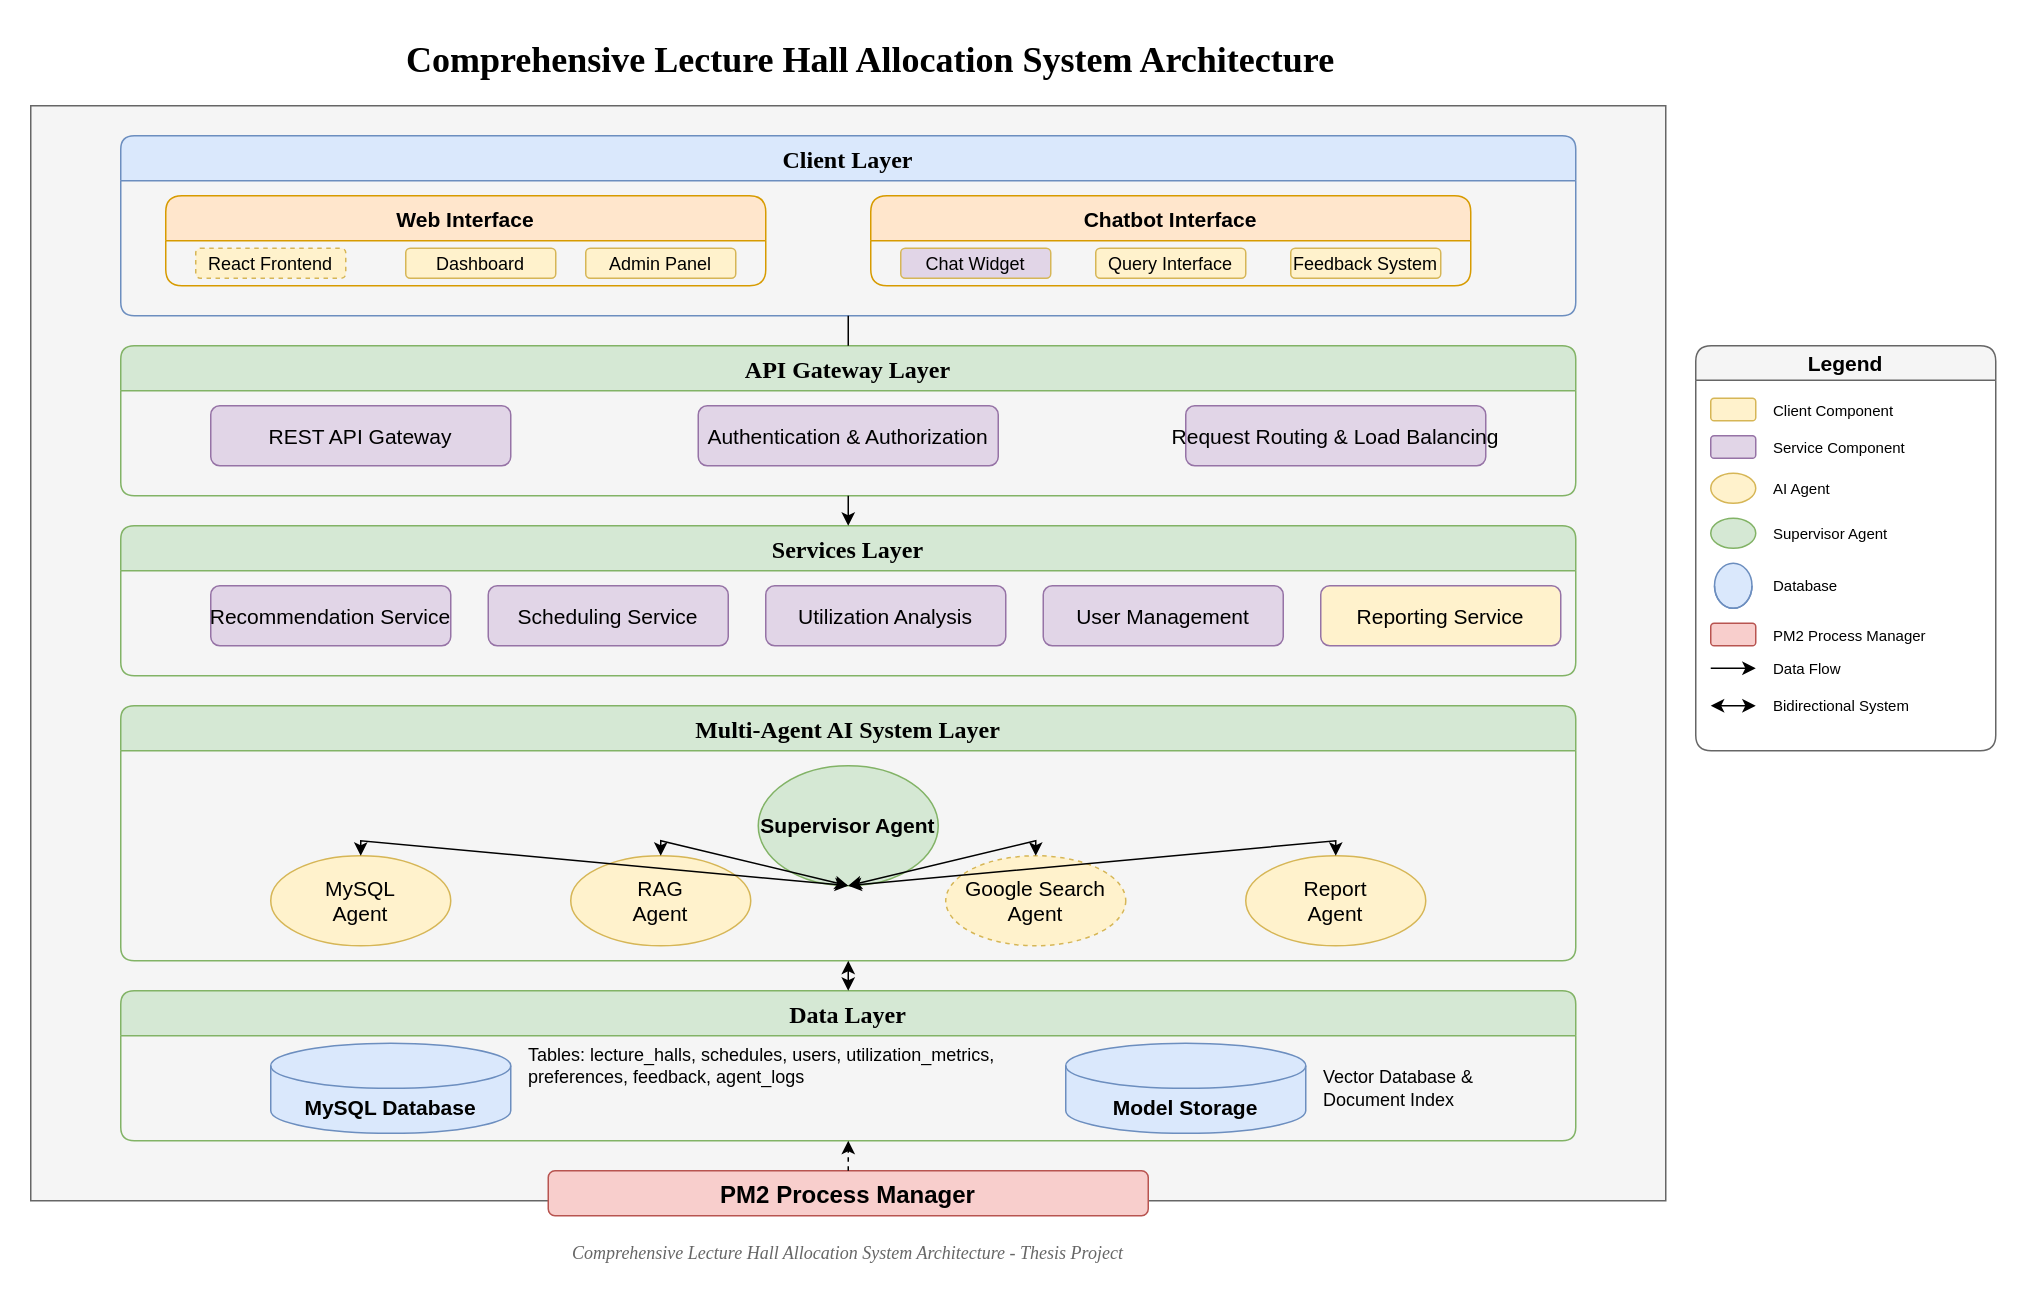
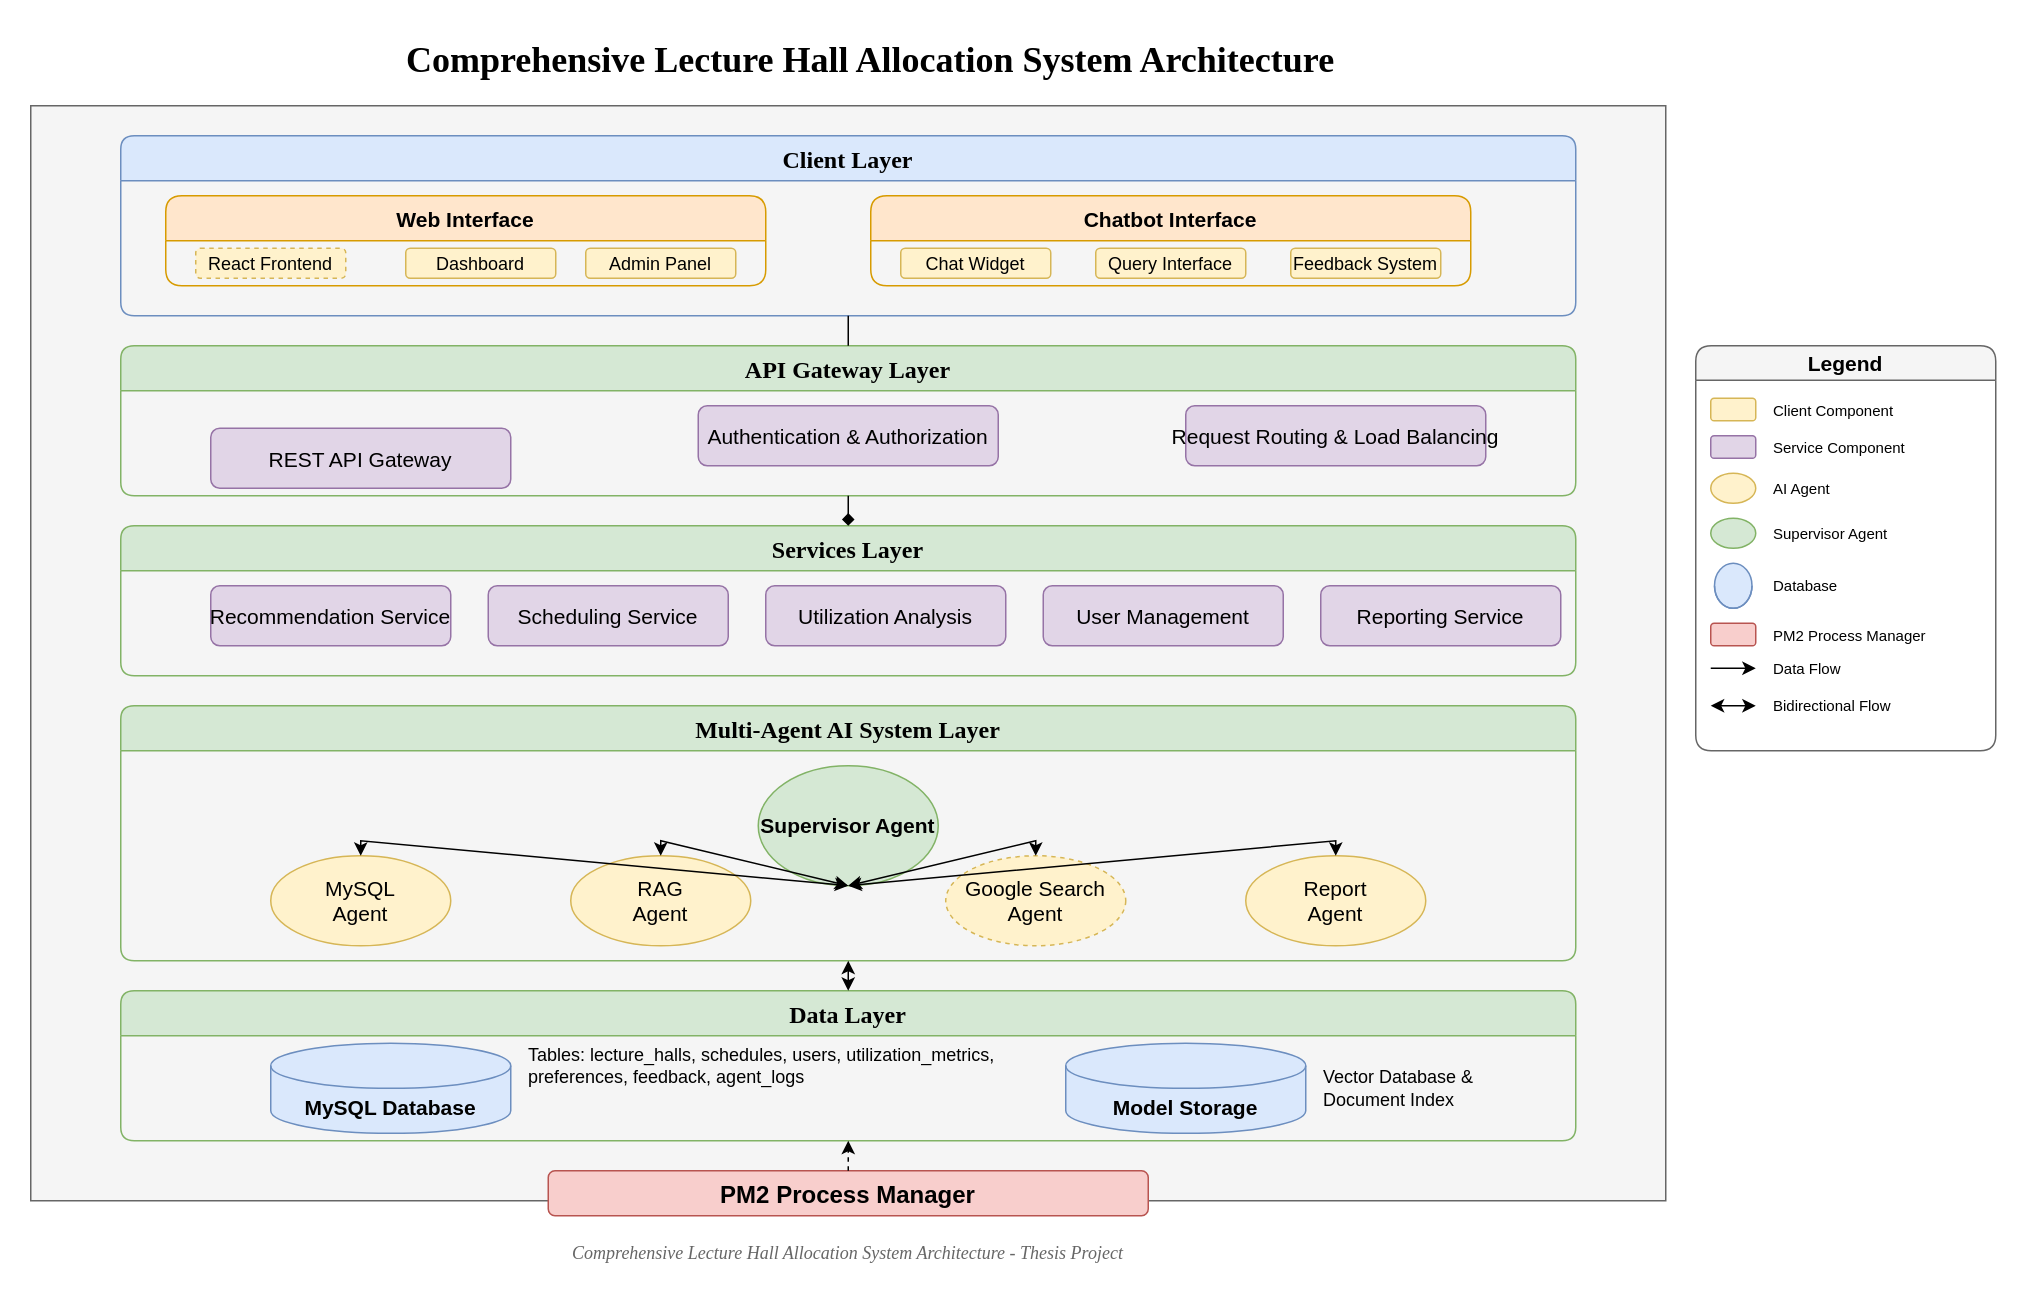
(976, 263) -> (976, 263)
(361, 436) -> (361, 458)
(848, 514) -> (848, 513)
(1441, 616) -> (1441, 616)
(1848, 706) -> (1838, 706)
